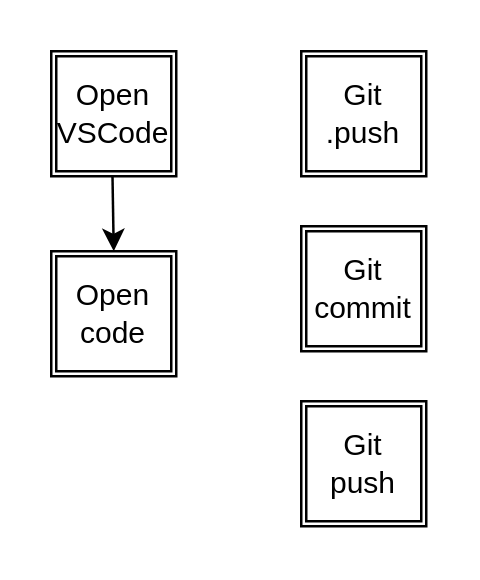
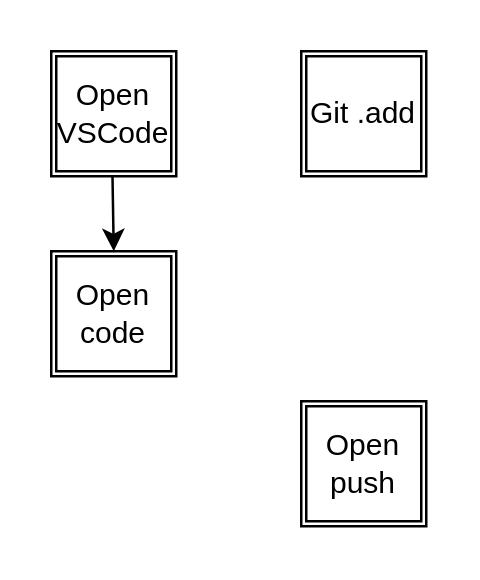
(364, 114) -> (364, 114)
(364, 289) -> none
(364, 464) -> (364, 464)
